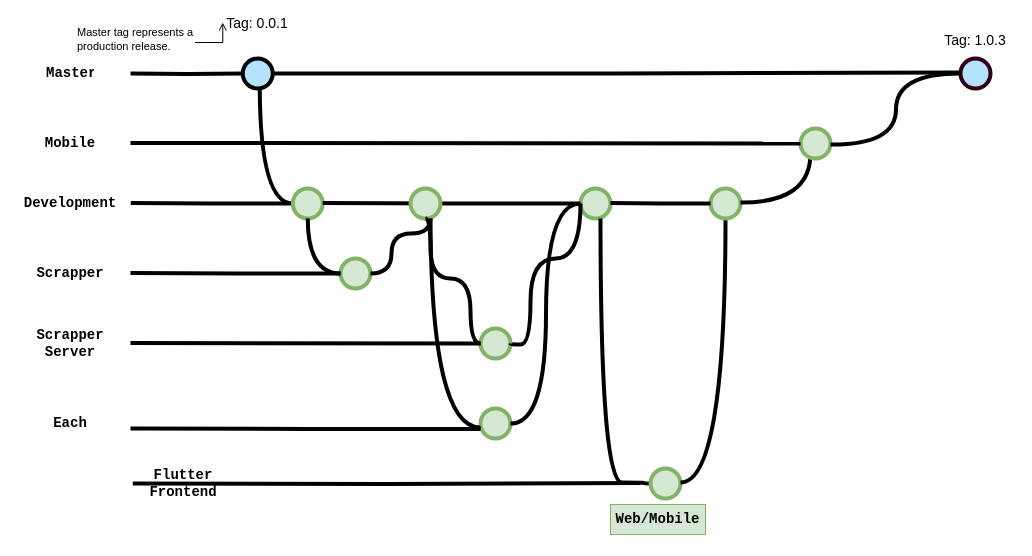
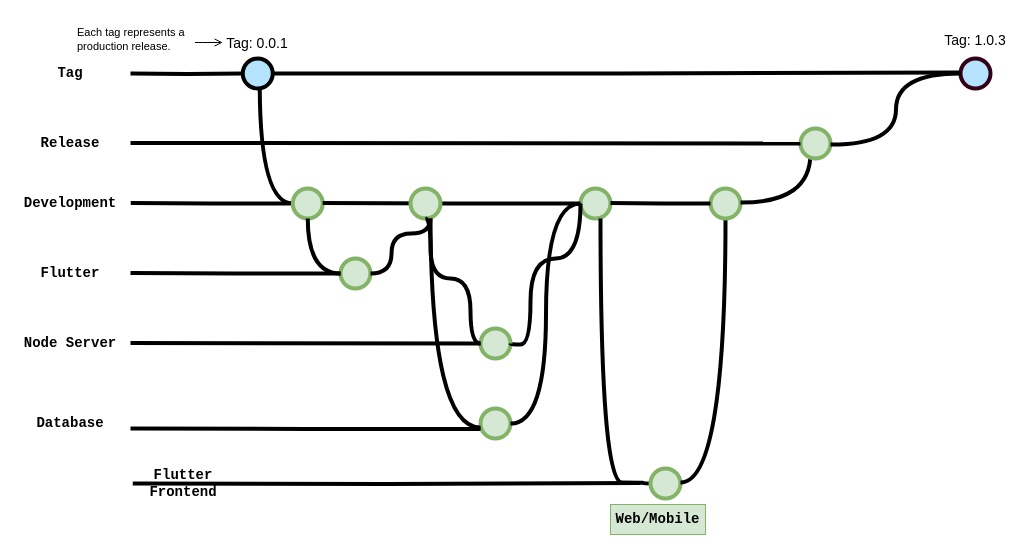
(258, 23) -> (258, 43)
(137, 40) -> (137, 40)
(71, 74) -> (71, 74)
(71, 144) -> (71, 144)
(71, 274) -> (71, 274)
(71, 344) -> (71, 344)
(71, 424) -> (71, 424)
